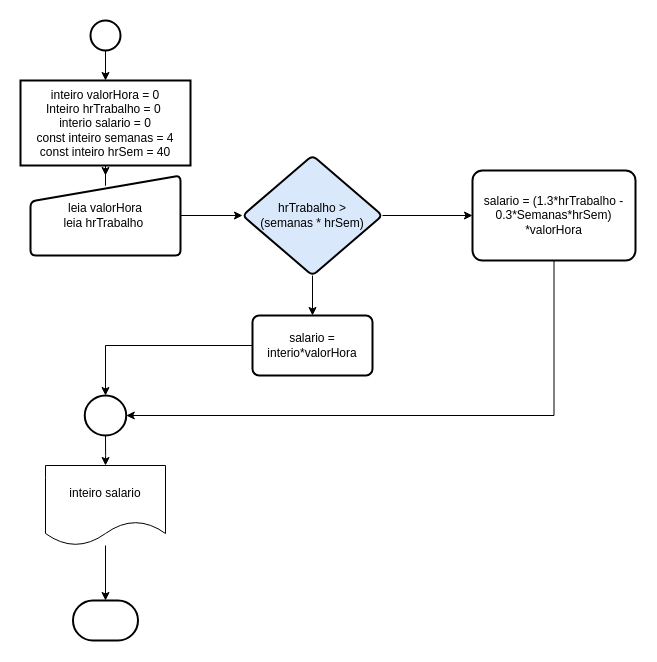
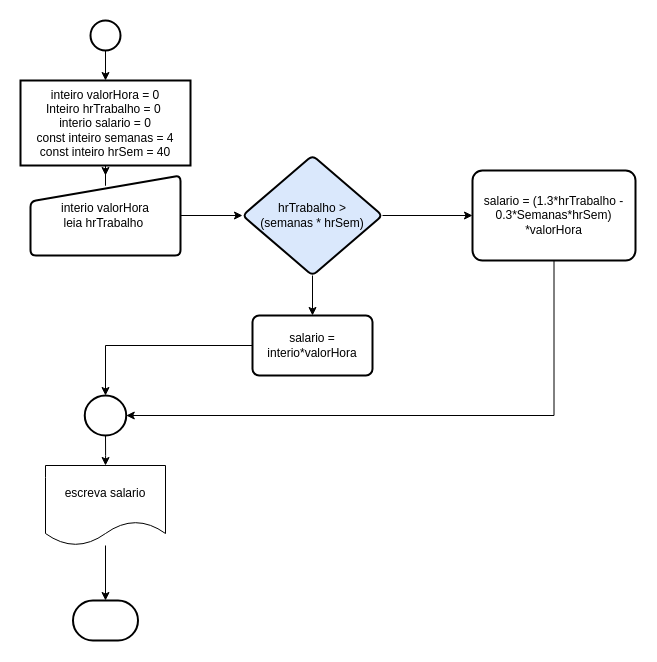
(106, 216) -> (106, 216)
(106, 494) -> (106, 494)
